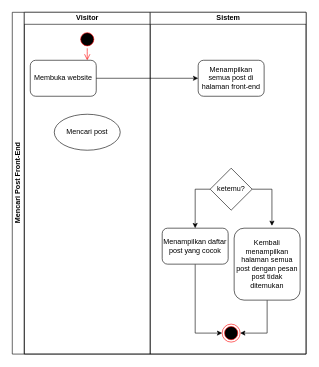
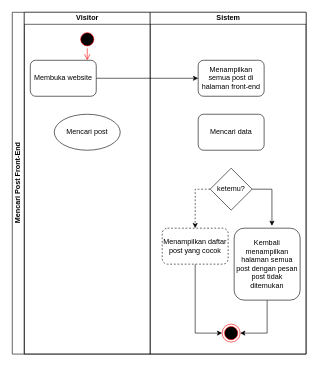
none -> (231, 132)
(195, 199) -> (195, 199)
(195, 246) -> (195, 246)
